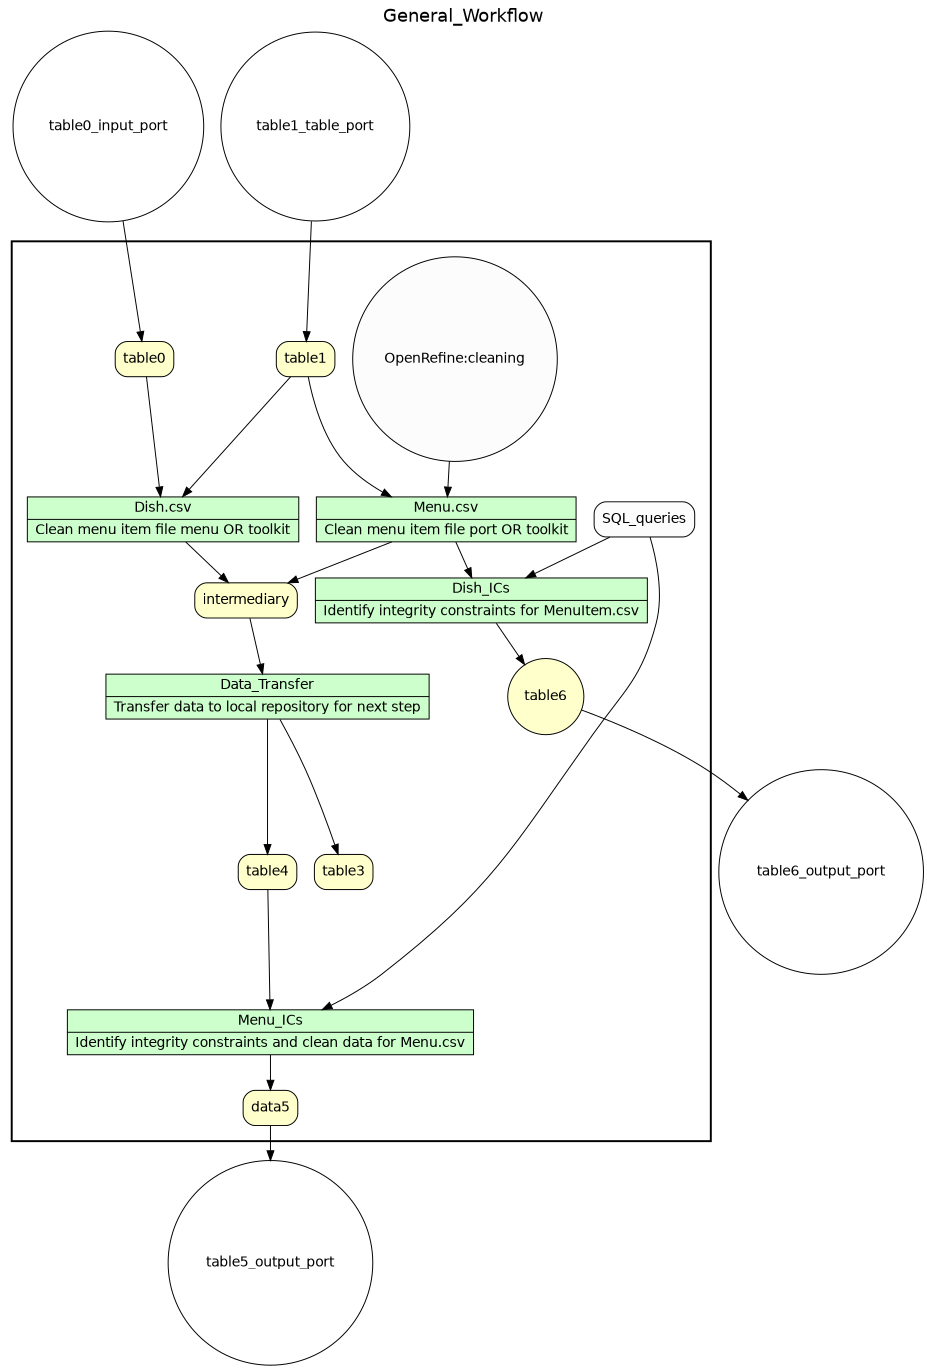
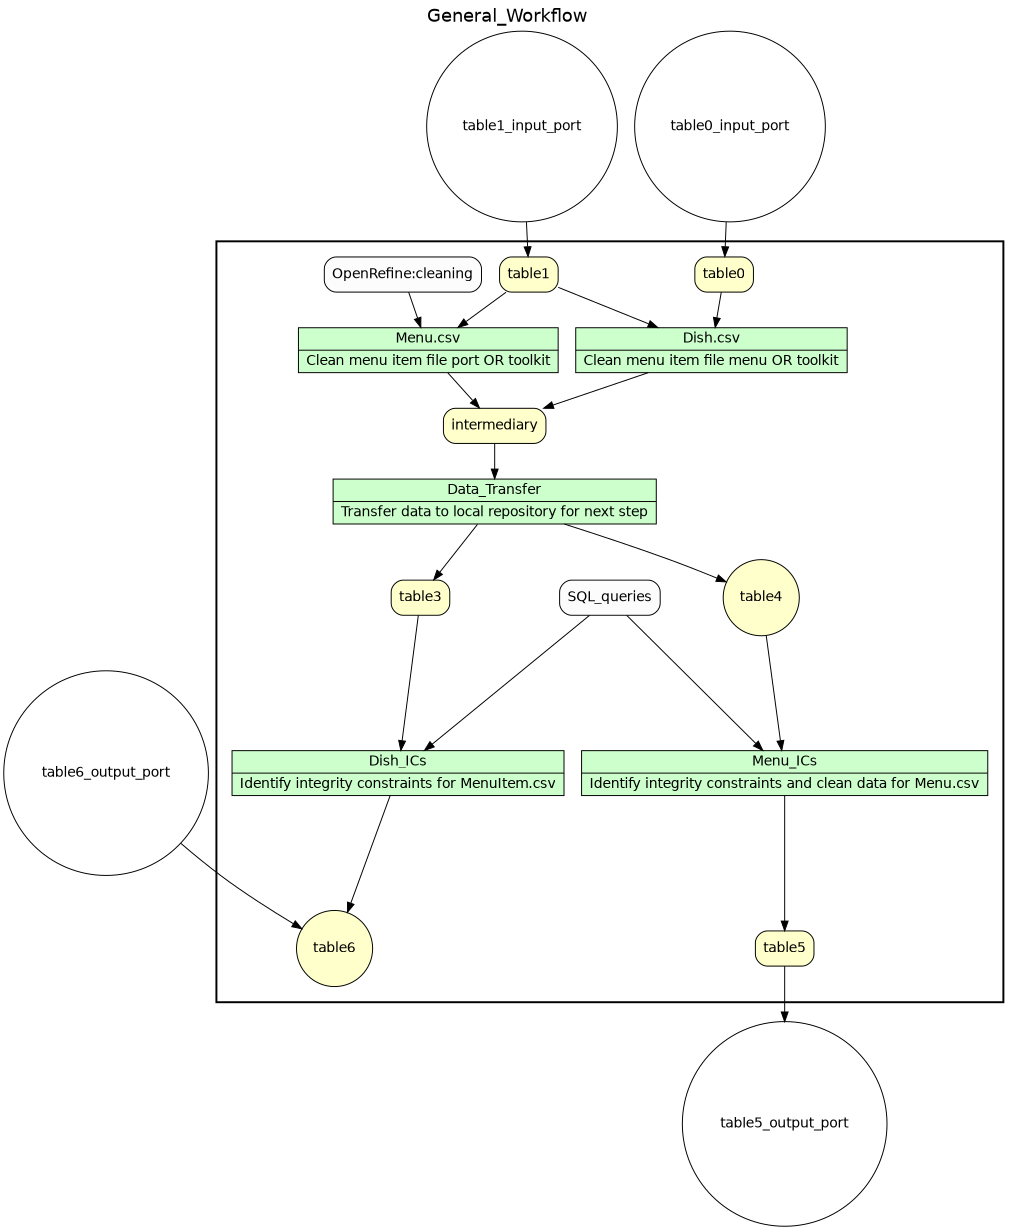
(315, 126) -> (522, 127)
(455, 359) -> (403, 275)
(462, 555) -> (410, 678)
(664, 746) -> (235, 886)
(268, 872) -> (761, 598)
(270, 1108) -> (785, 949)
